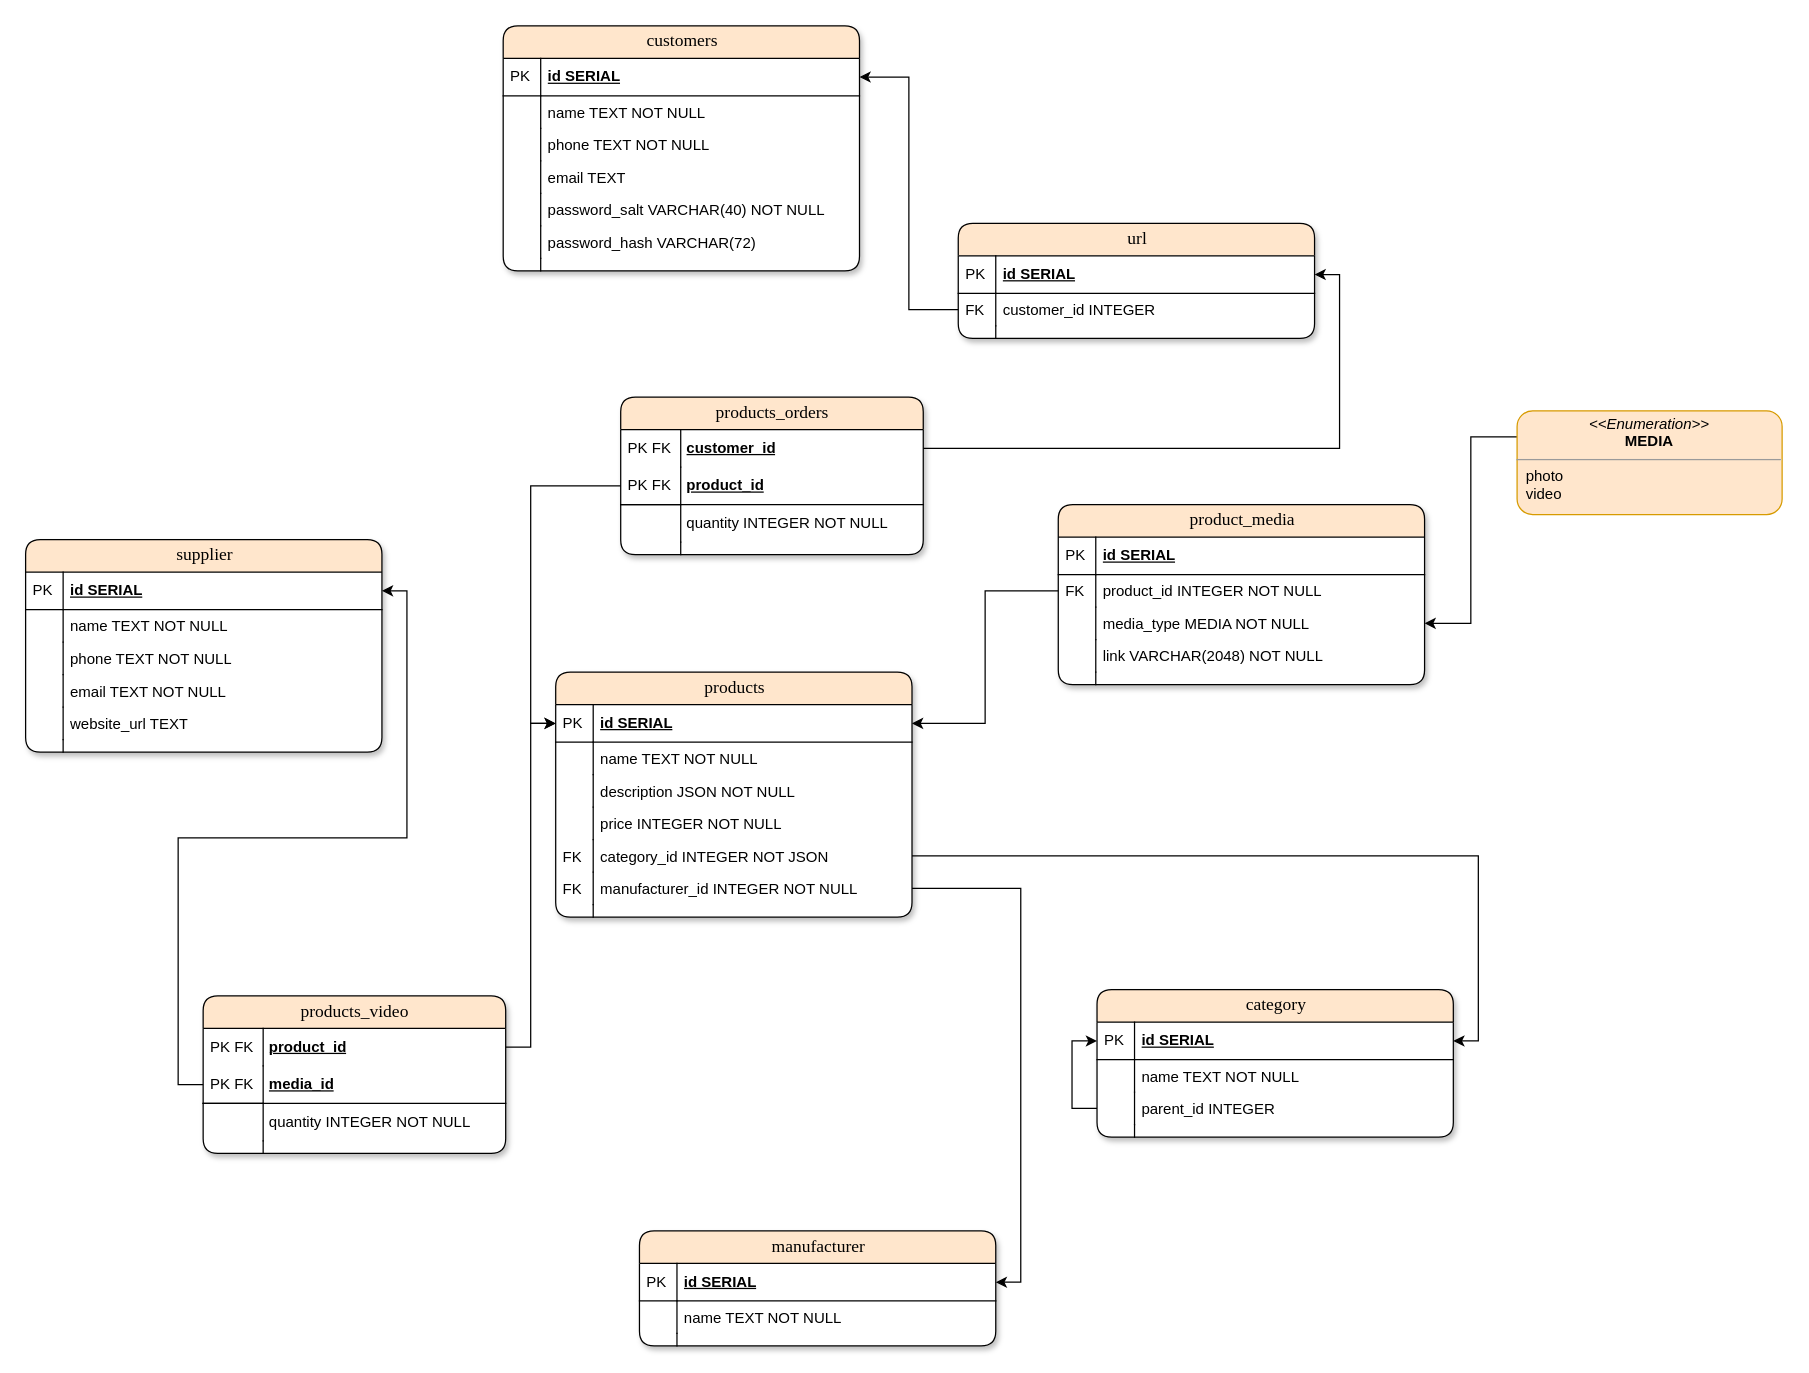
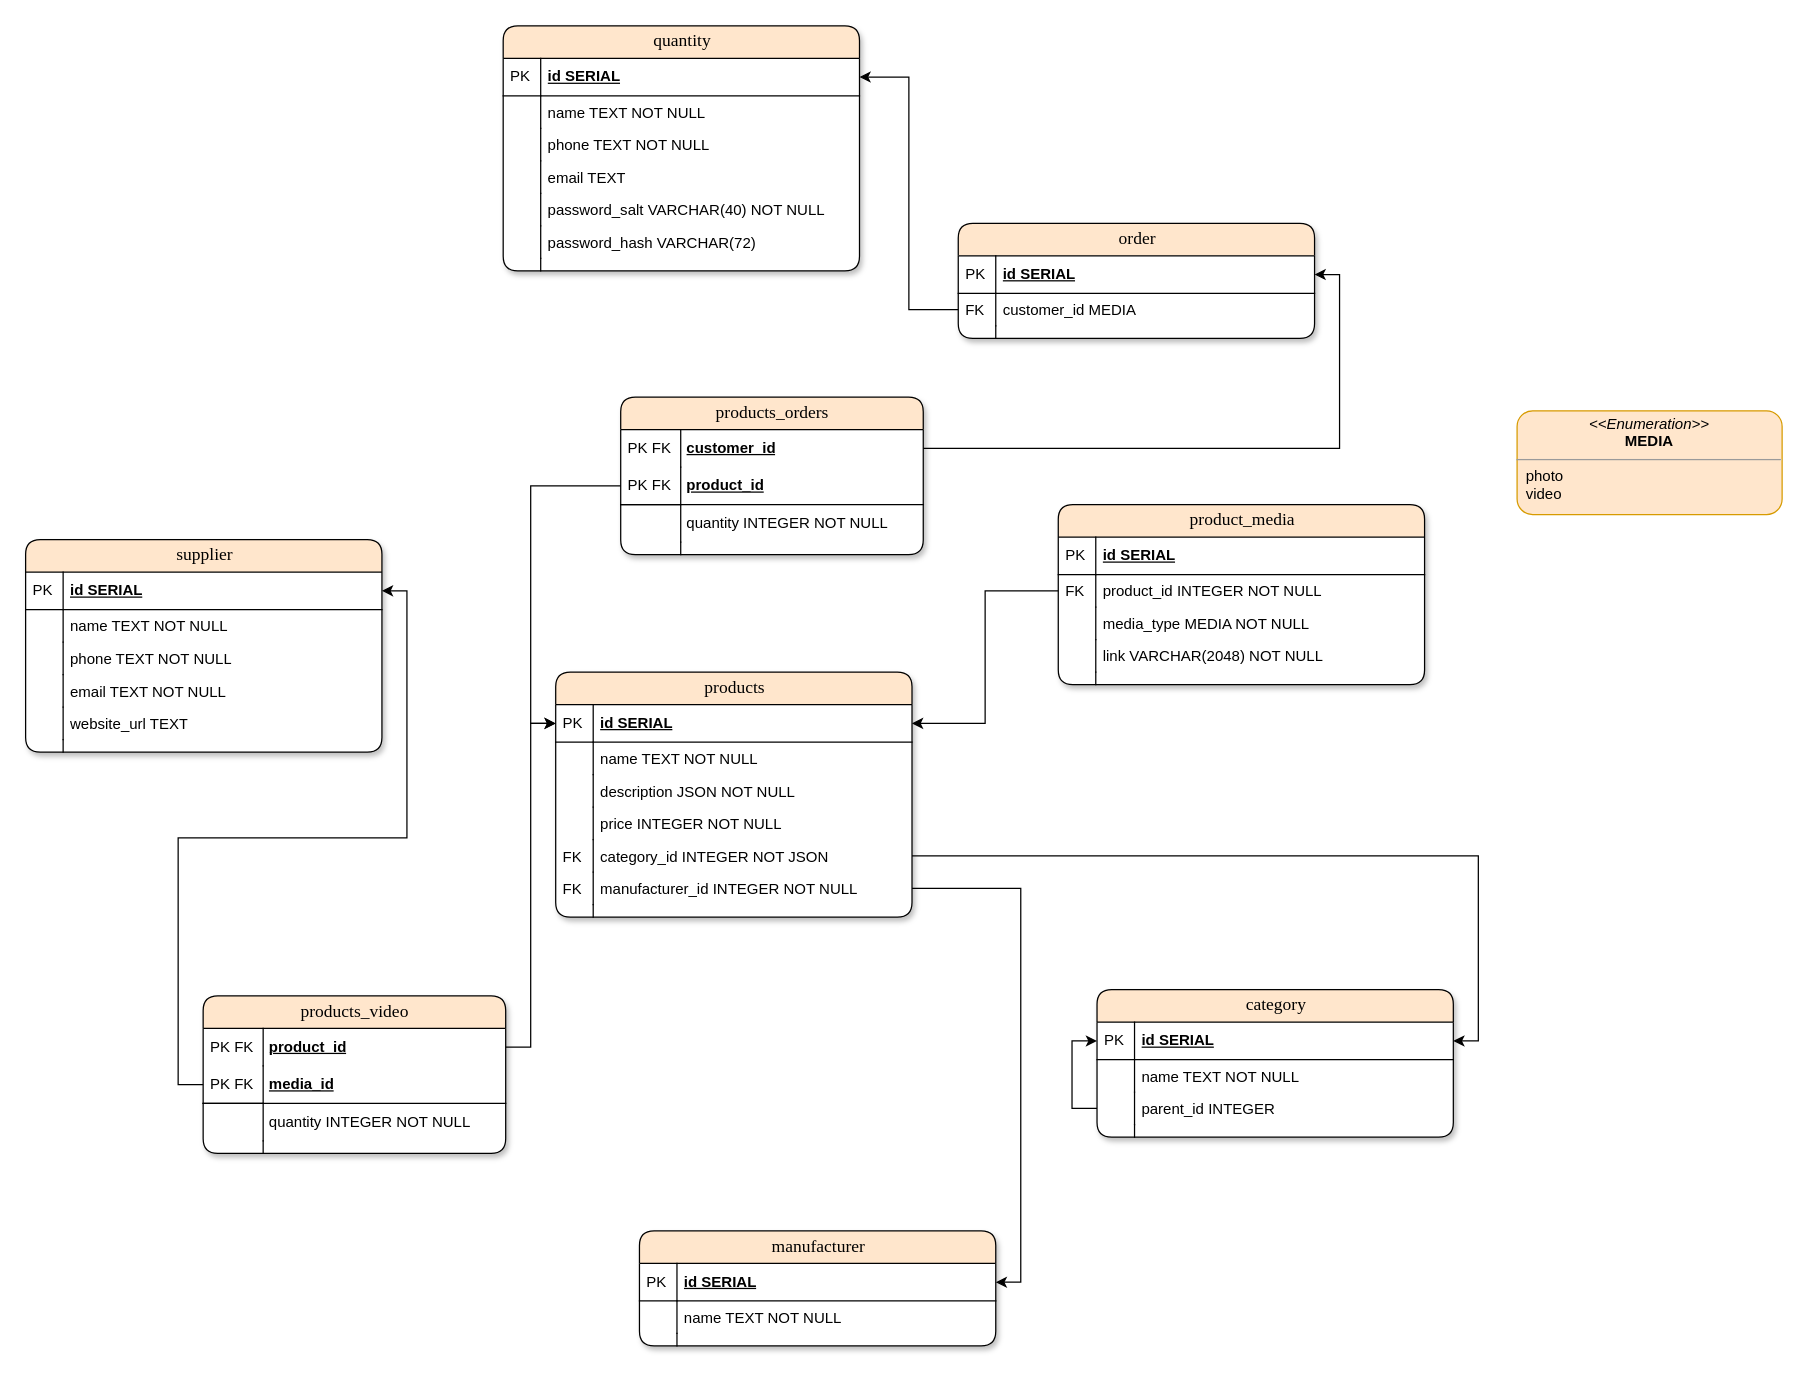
(683, 42) -> (683, 42)
(1138, 239) -> (1138, 239)
(1079, 311) -> (1071, 311)
(1471, 526) -> none
